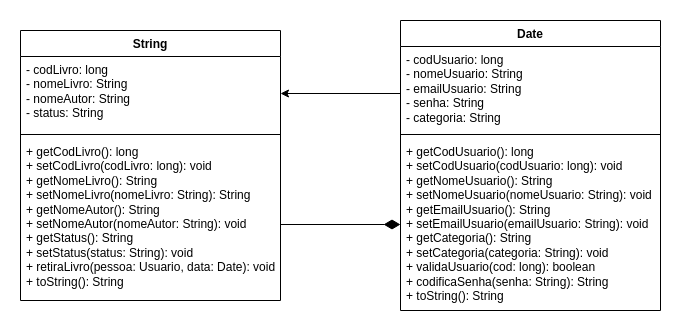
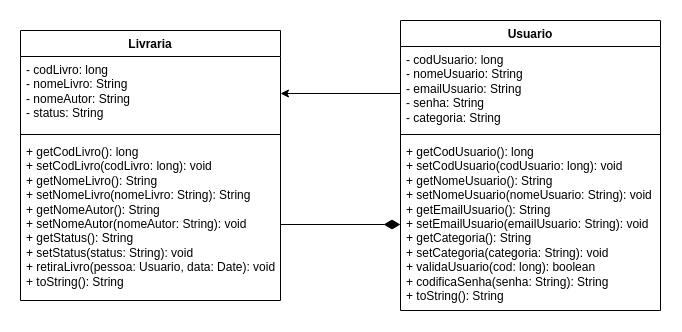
(531, 35) -> (531, 35)
(151, 45) -> (151, 45)
